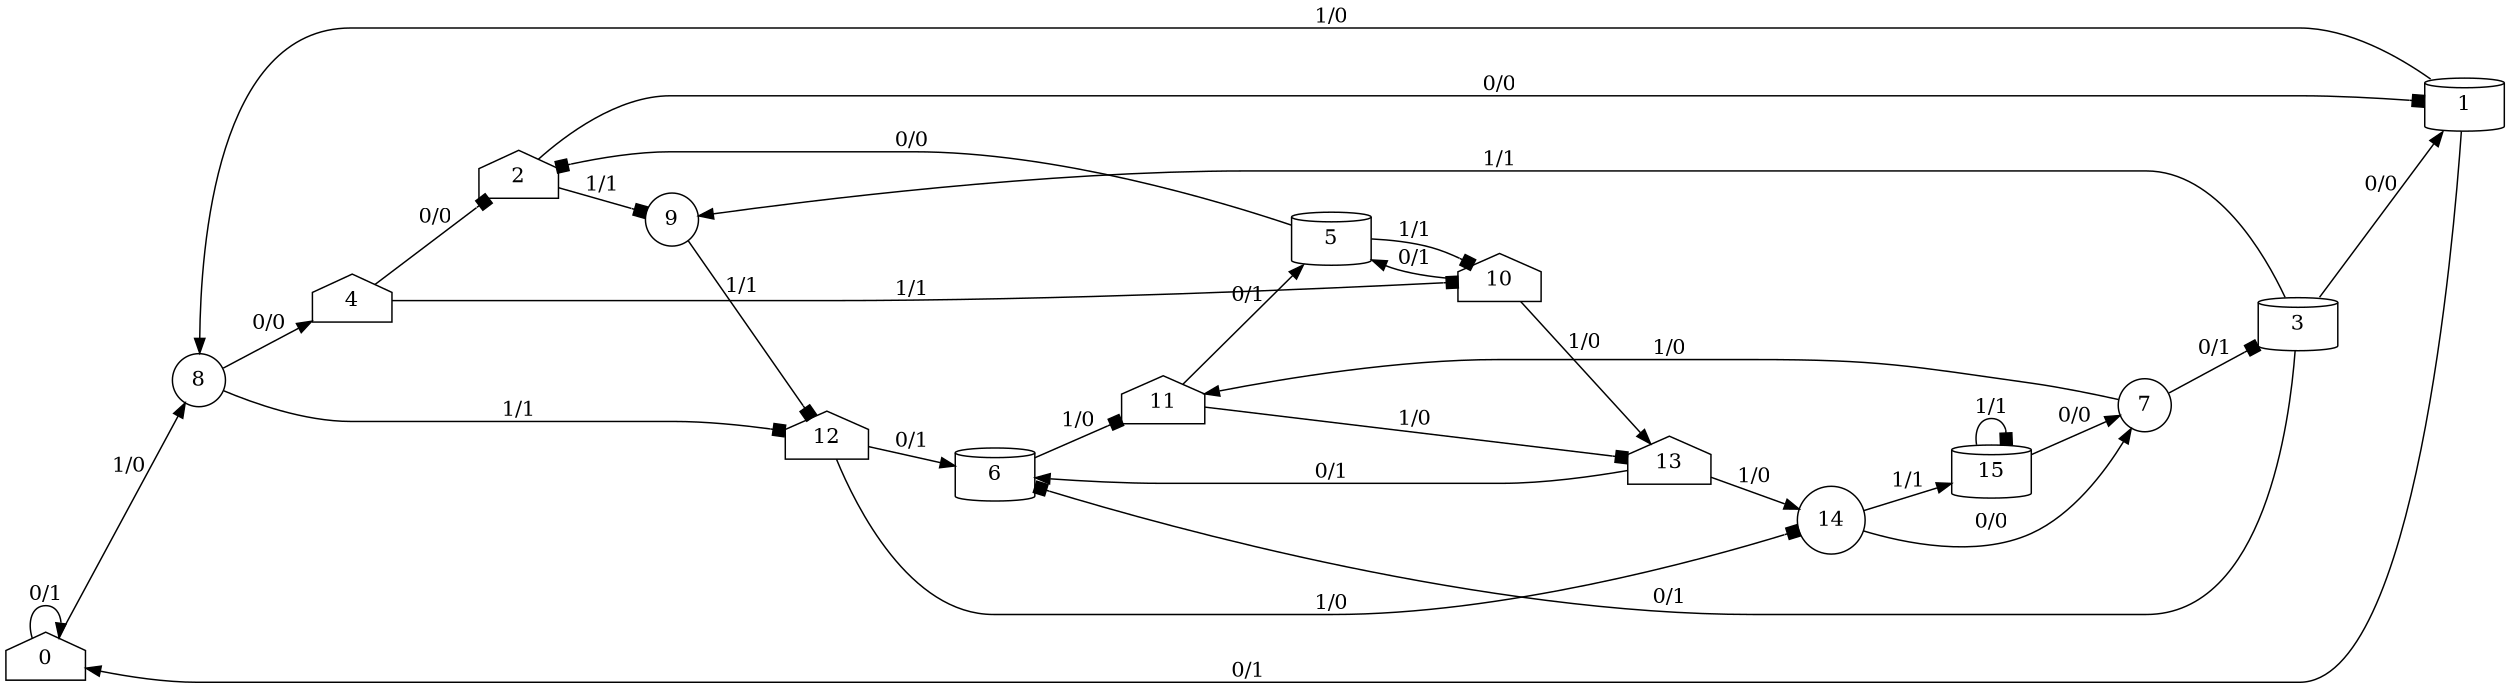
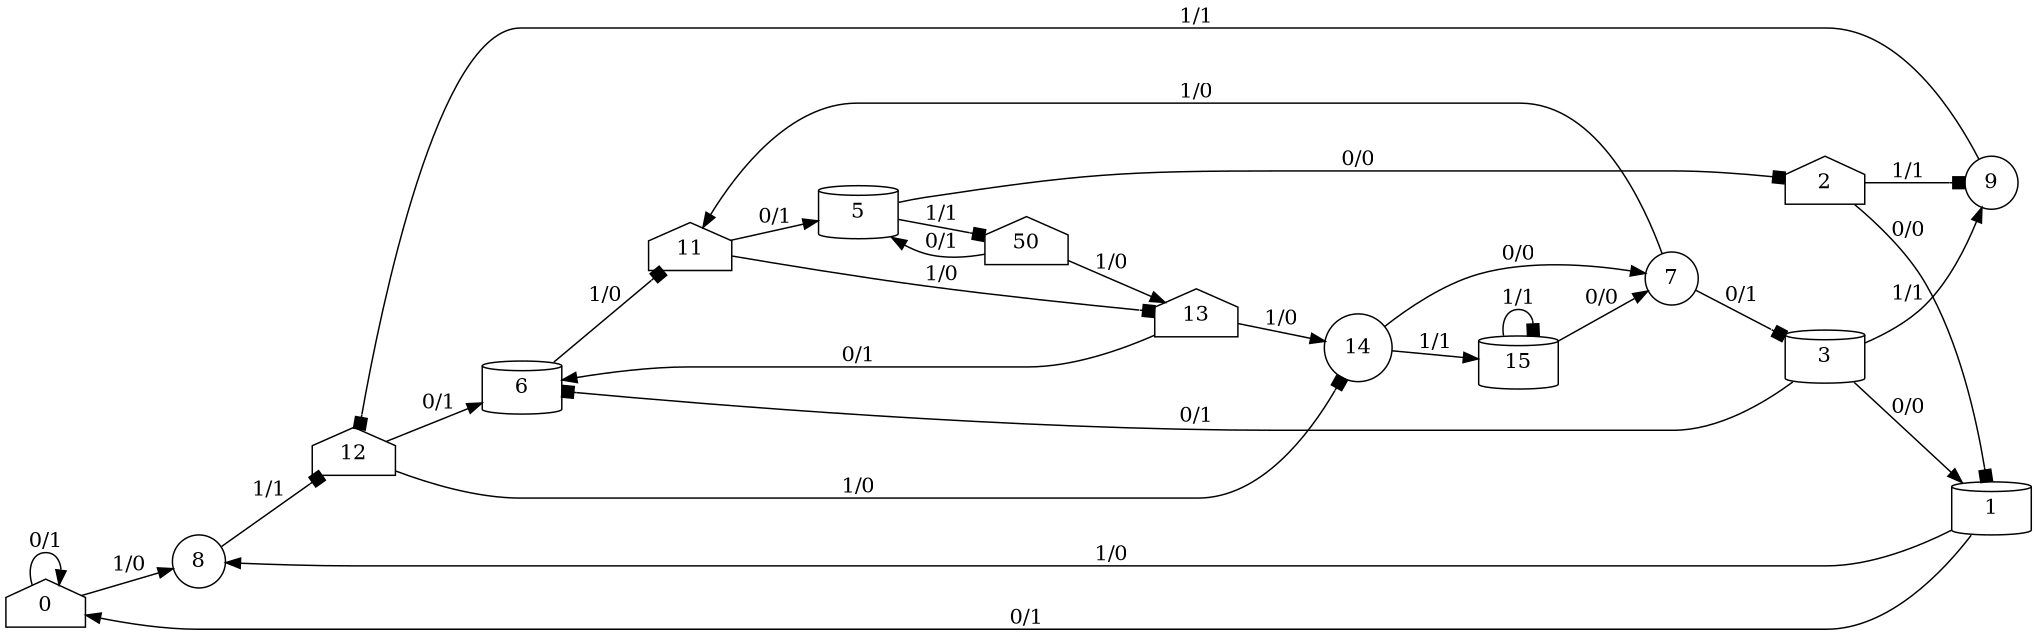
(1500, 280) -> (1027, 243)
(352, 301) -> none
